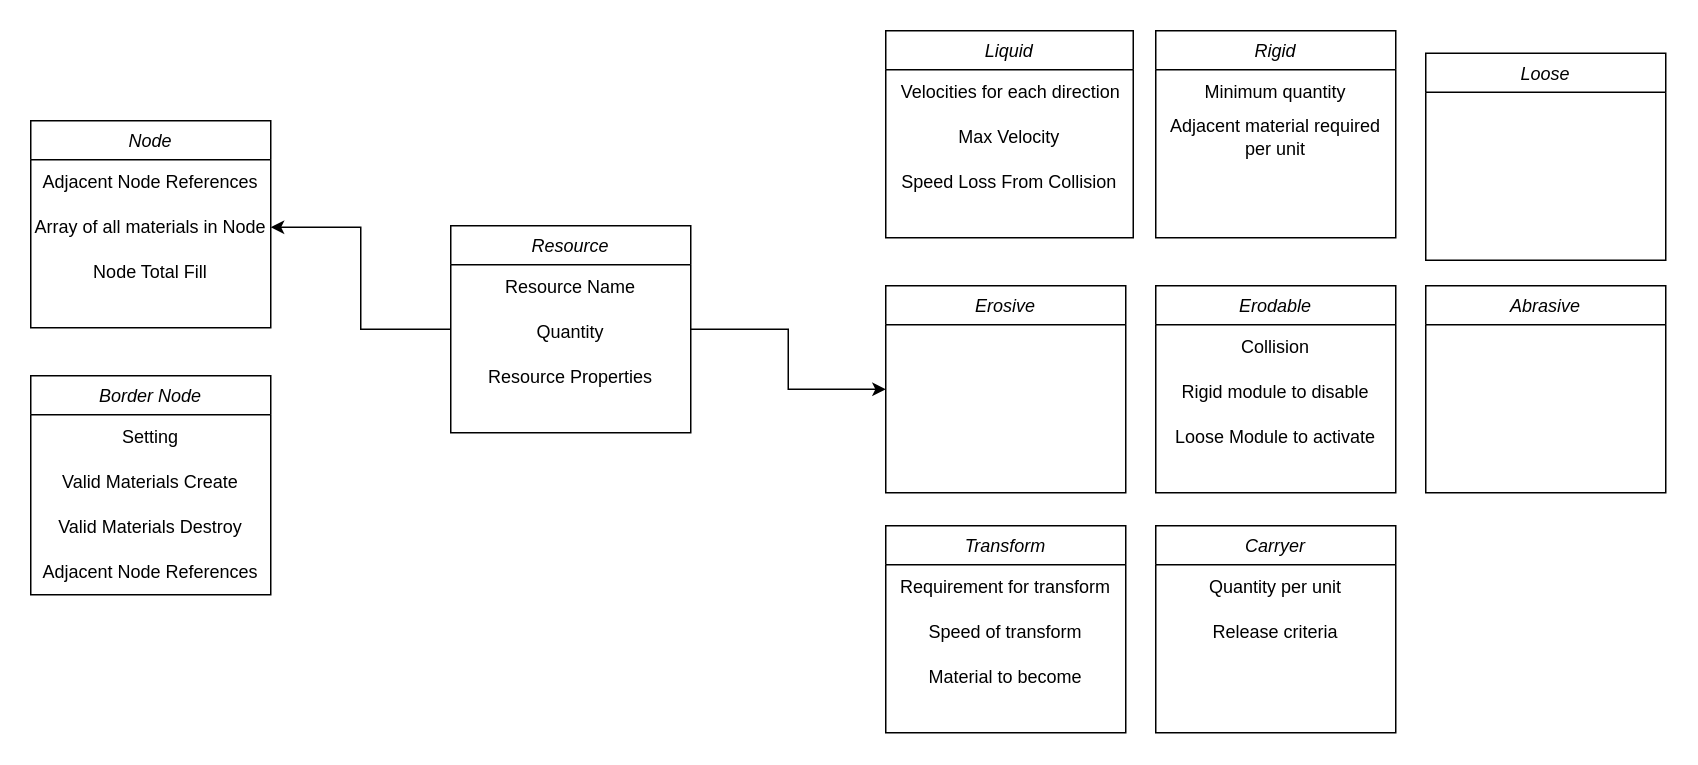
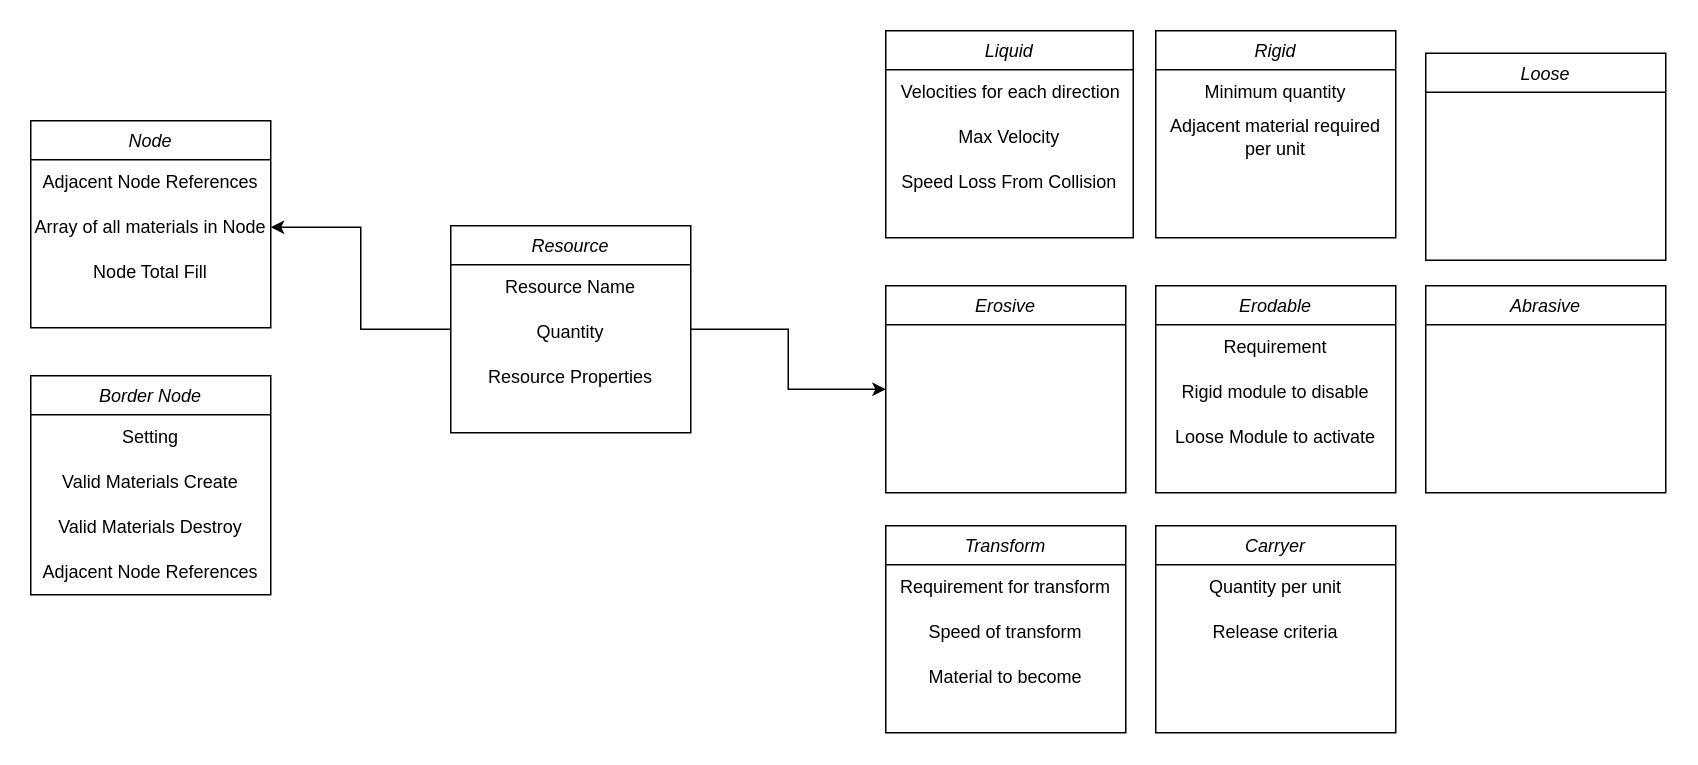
(1276, 347) -> (1276, 347)
